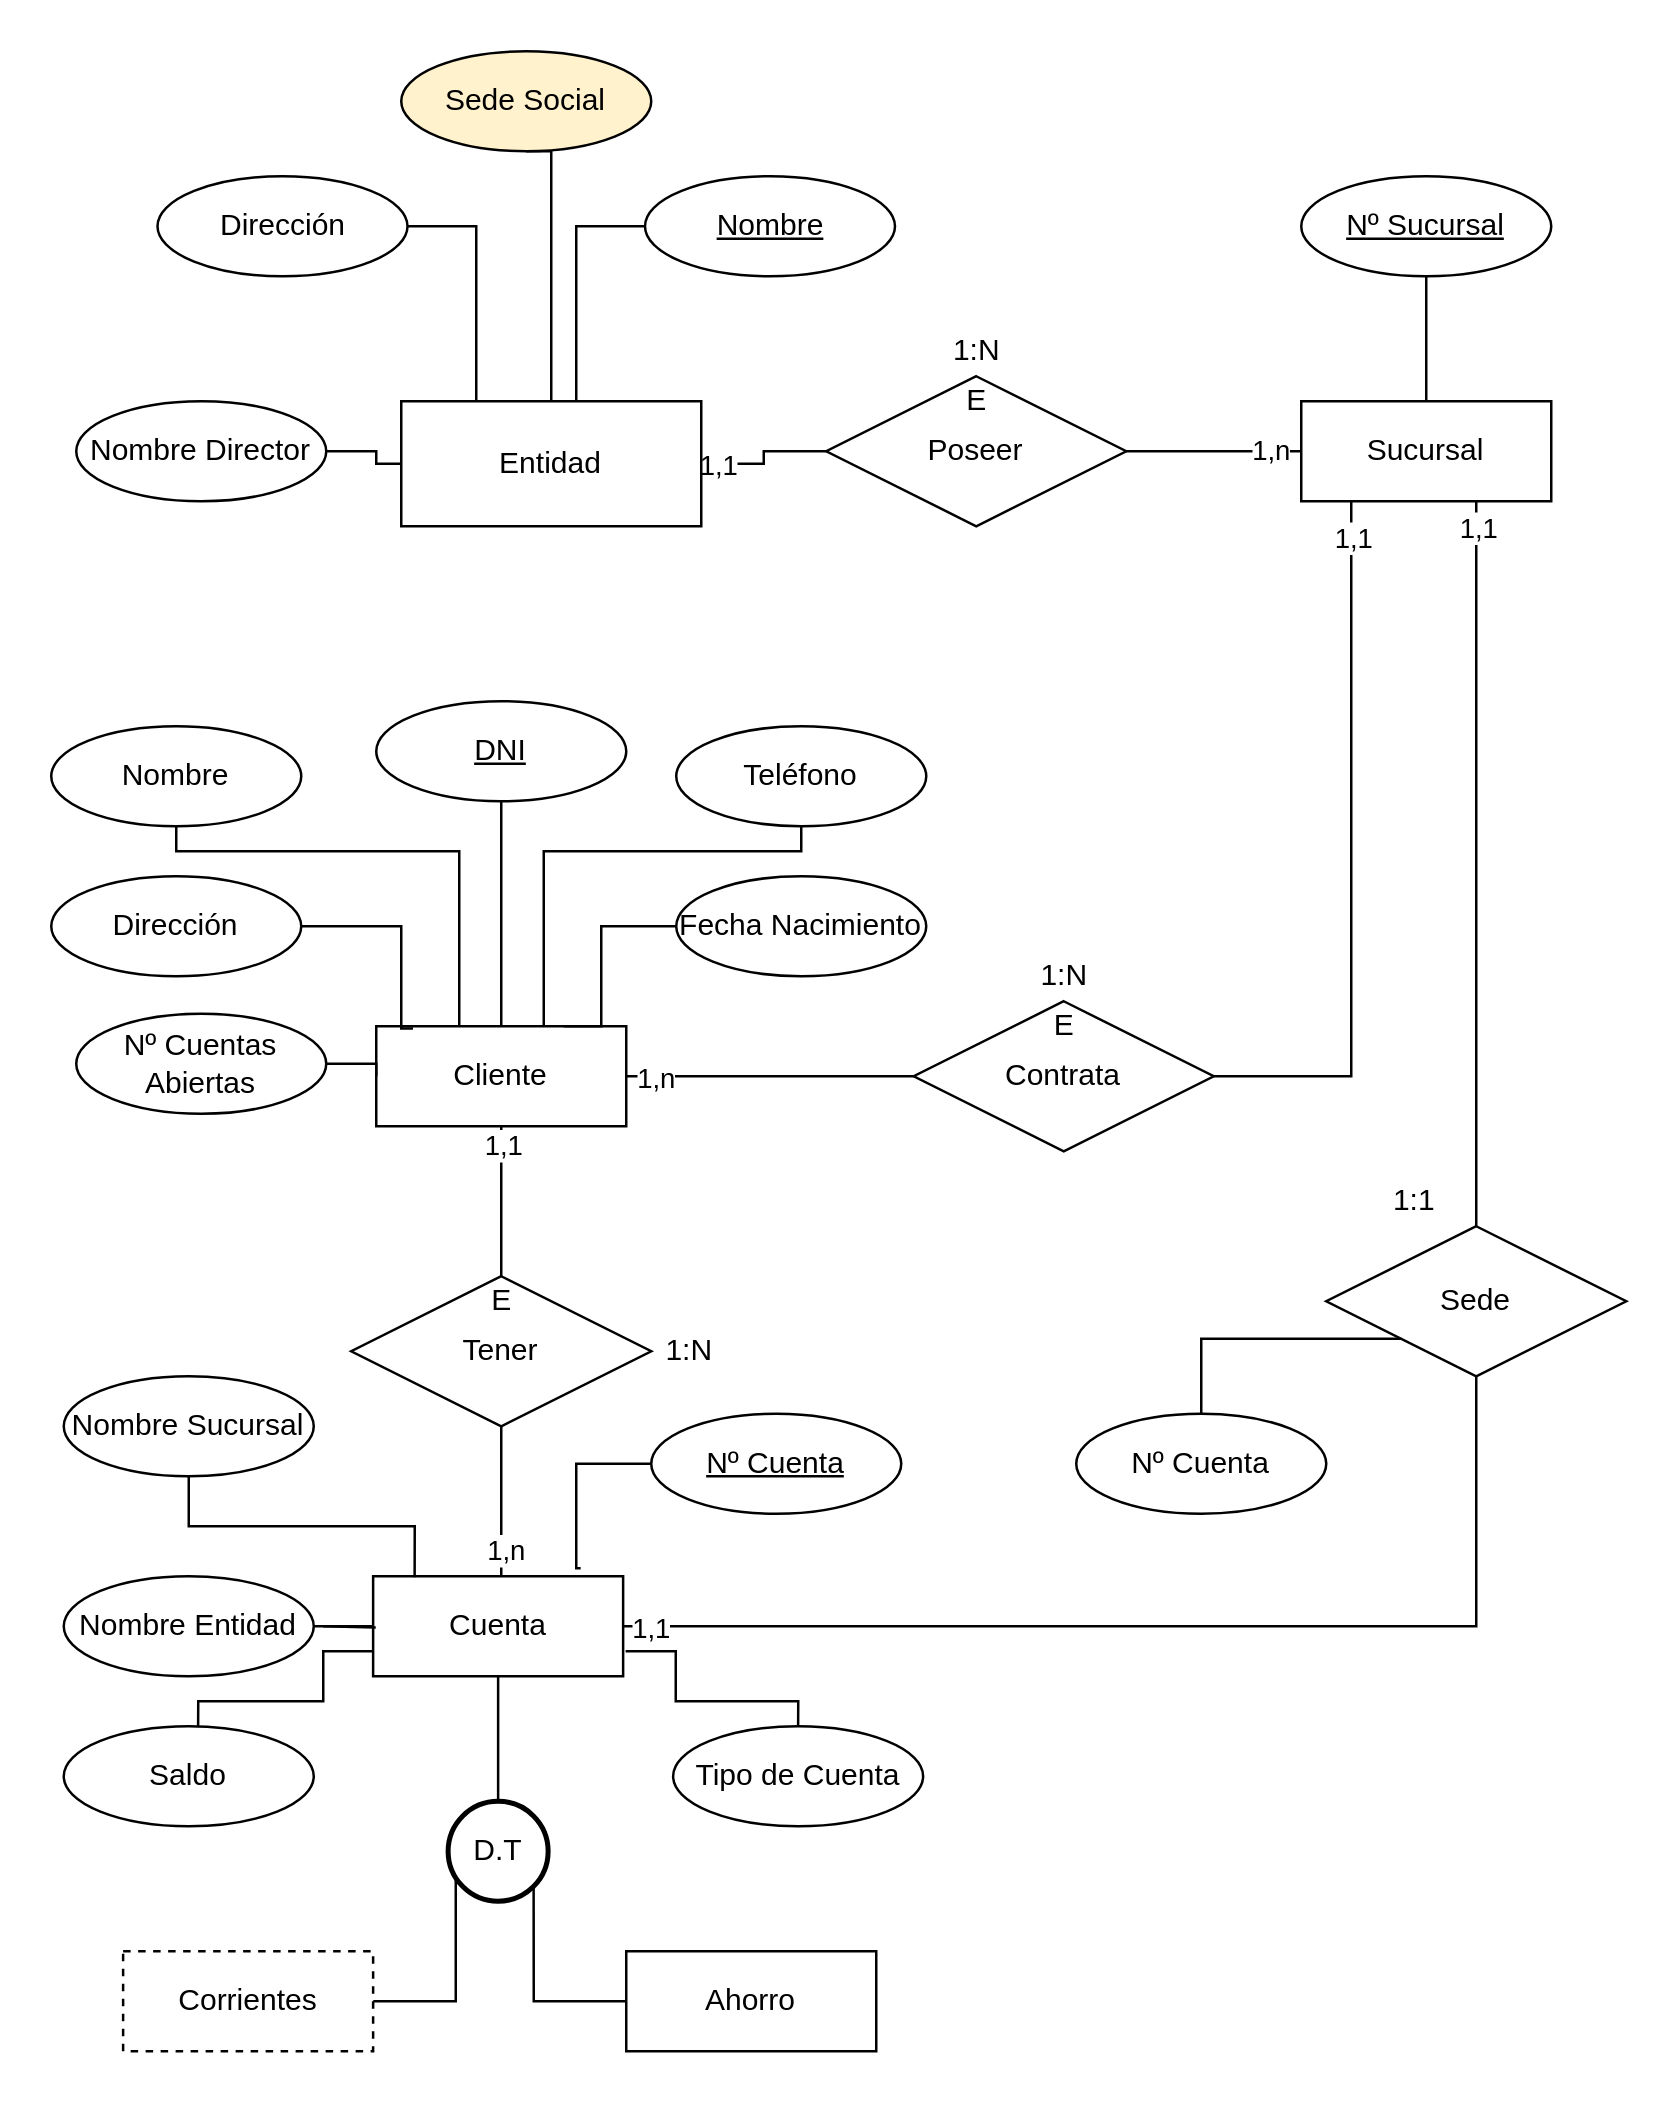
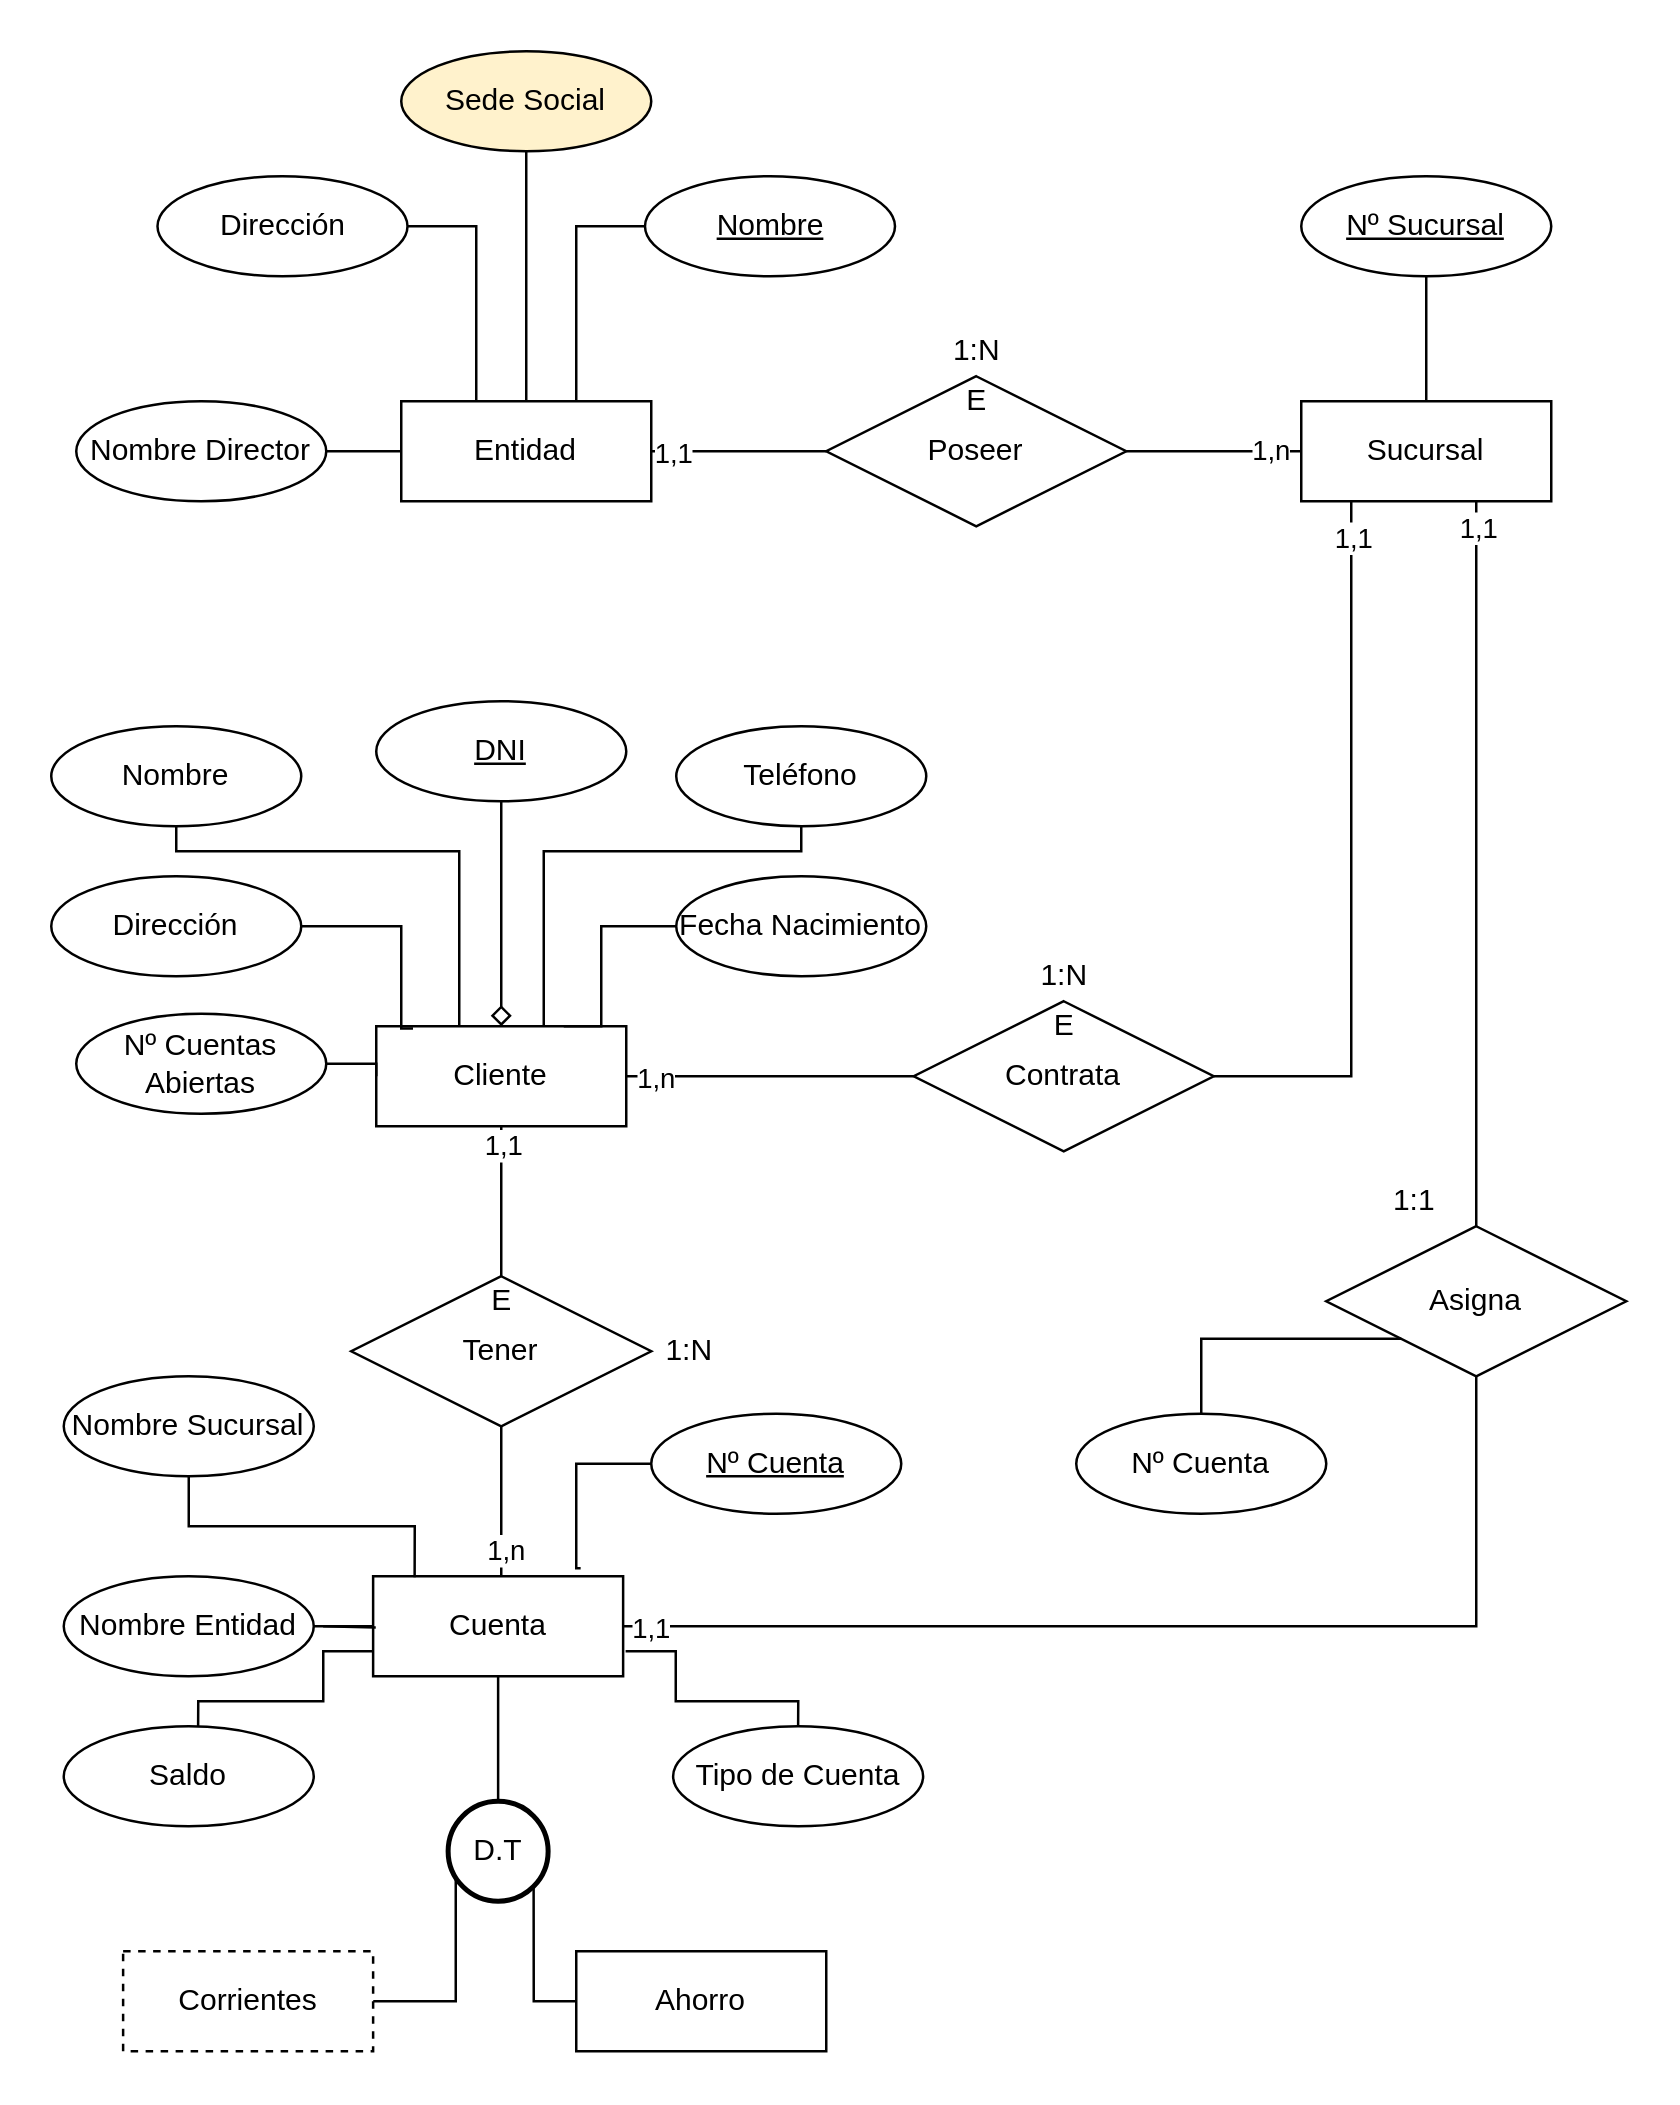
(551, 464) -> (526, 451)
(501, 1015) -> (501, 1006)
(1476, 1301) -> (1476, 1301)
(751, 2001) -> (701, 2001)
